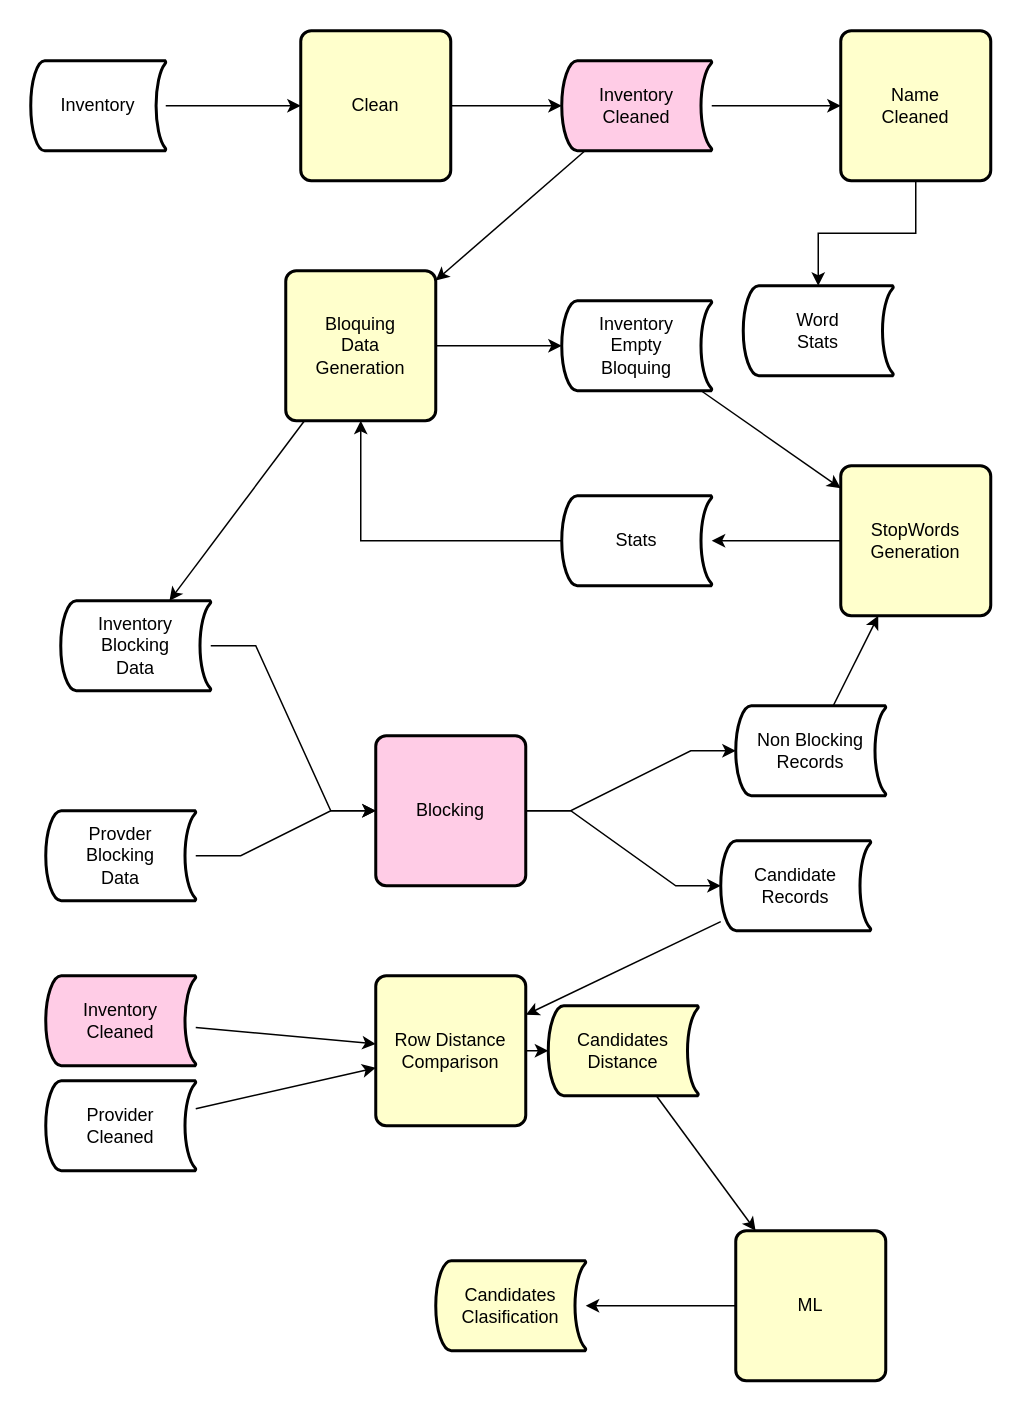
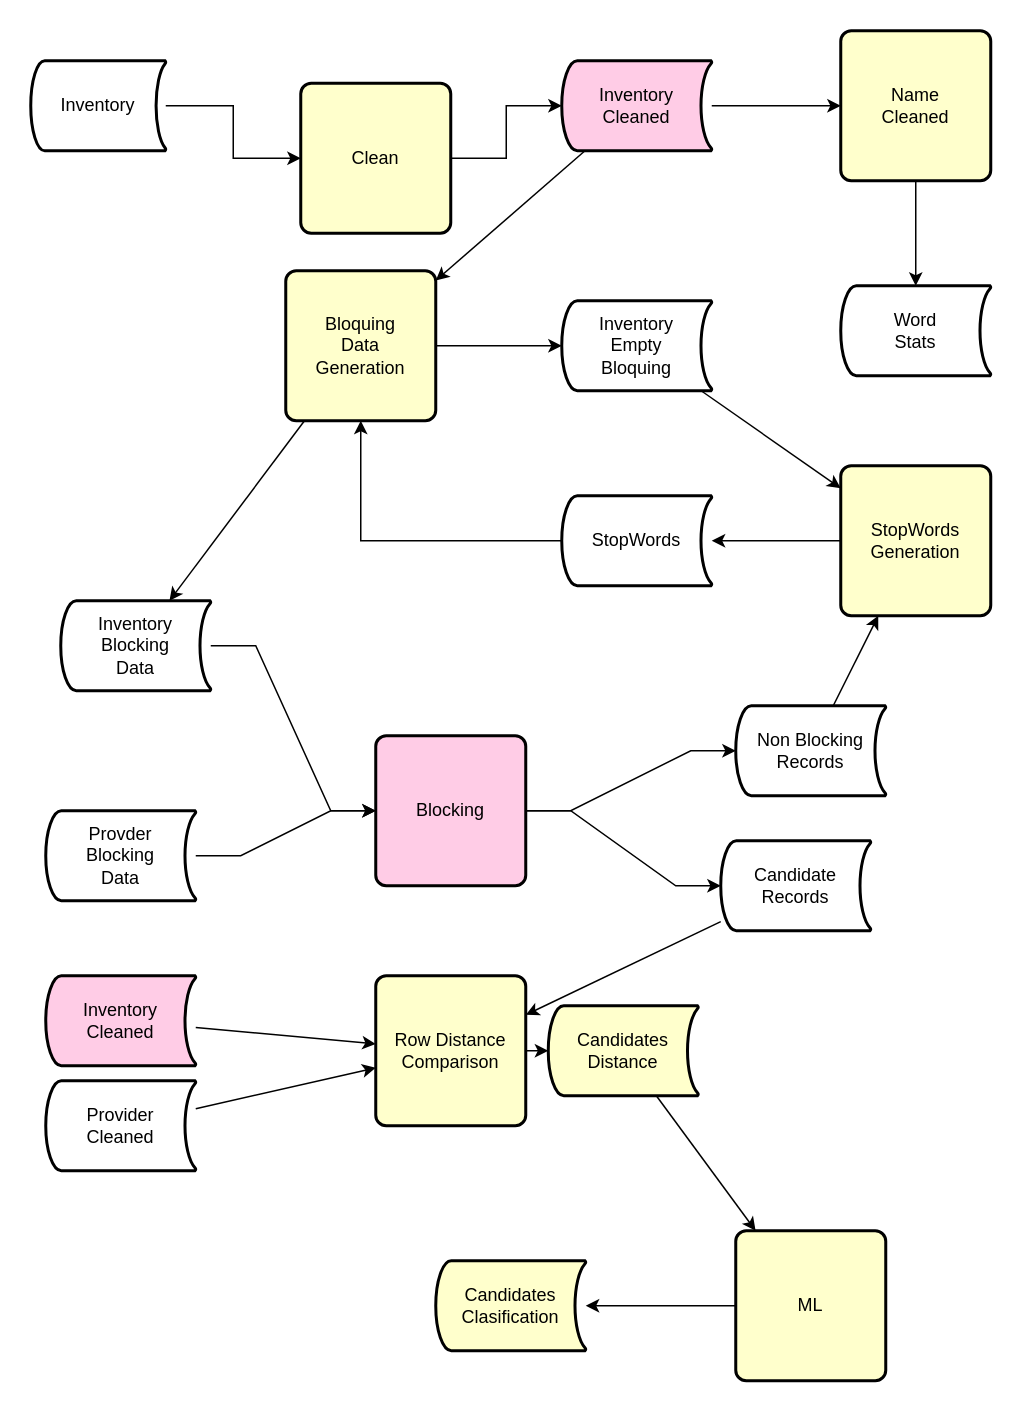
(376, 106) -> (376, 158)
(818, 331) -> (916, 331)
(637, 541) -> (637, 541)
